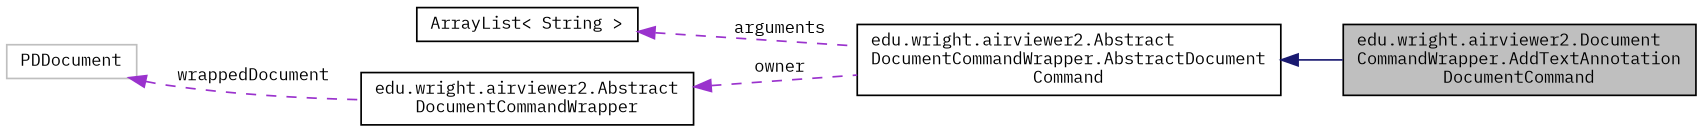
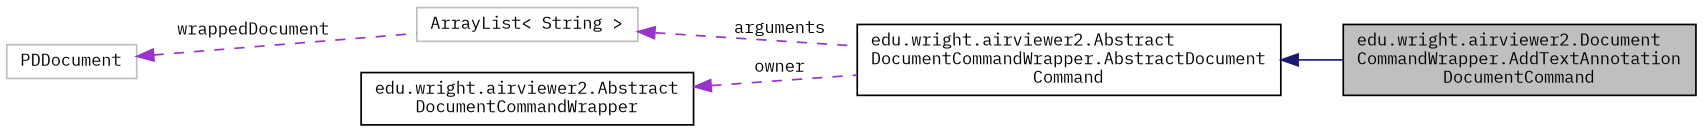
(527, 24) -> (527, 24)
(253, 94) -> (285, 44)
